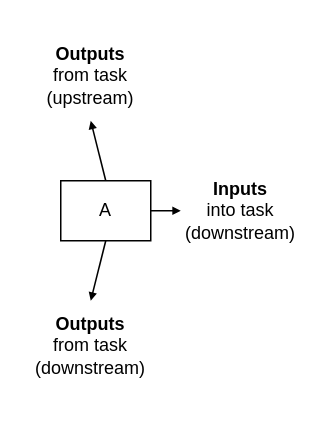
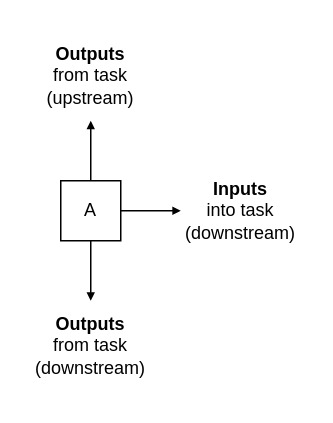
(106, 211) -> (91, 211)
